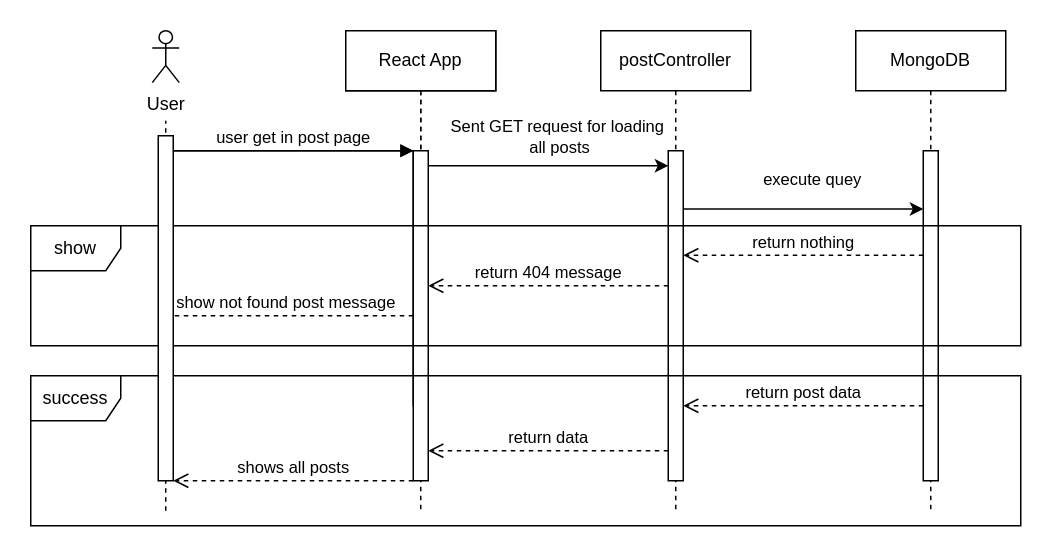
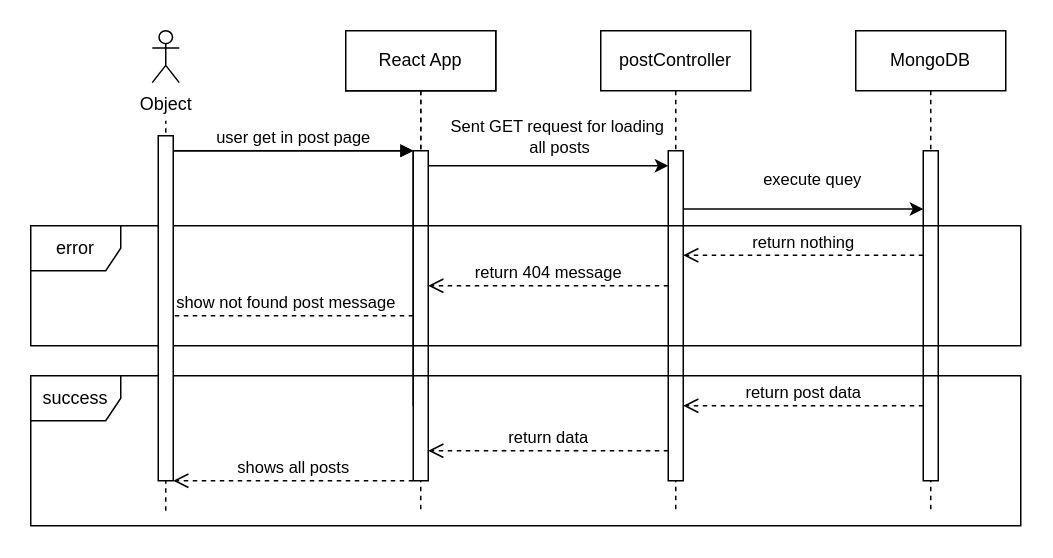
(167, 105) -> (167, 105)
(76, 248) -> (76, 248)
